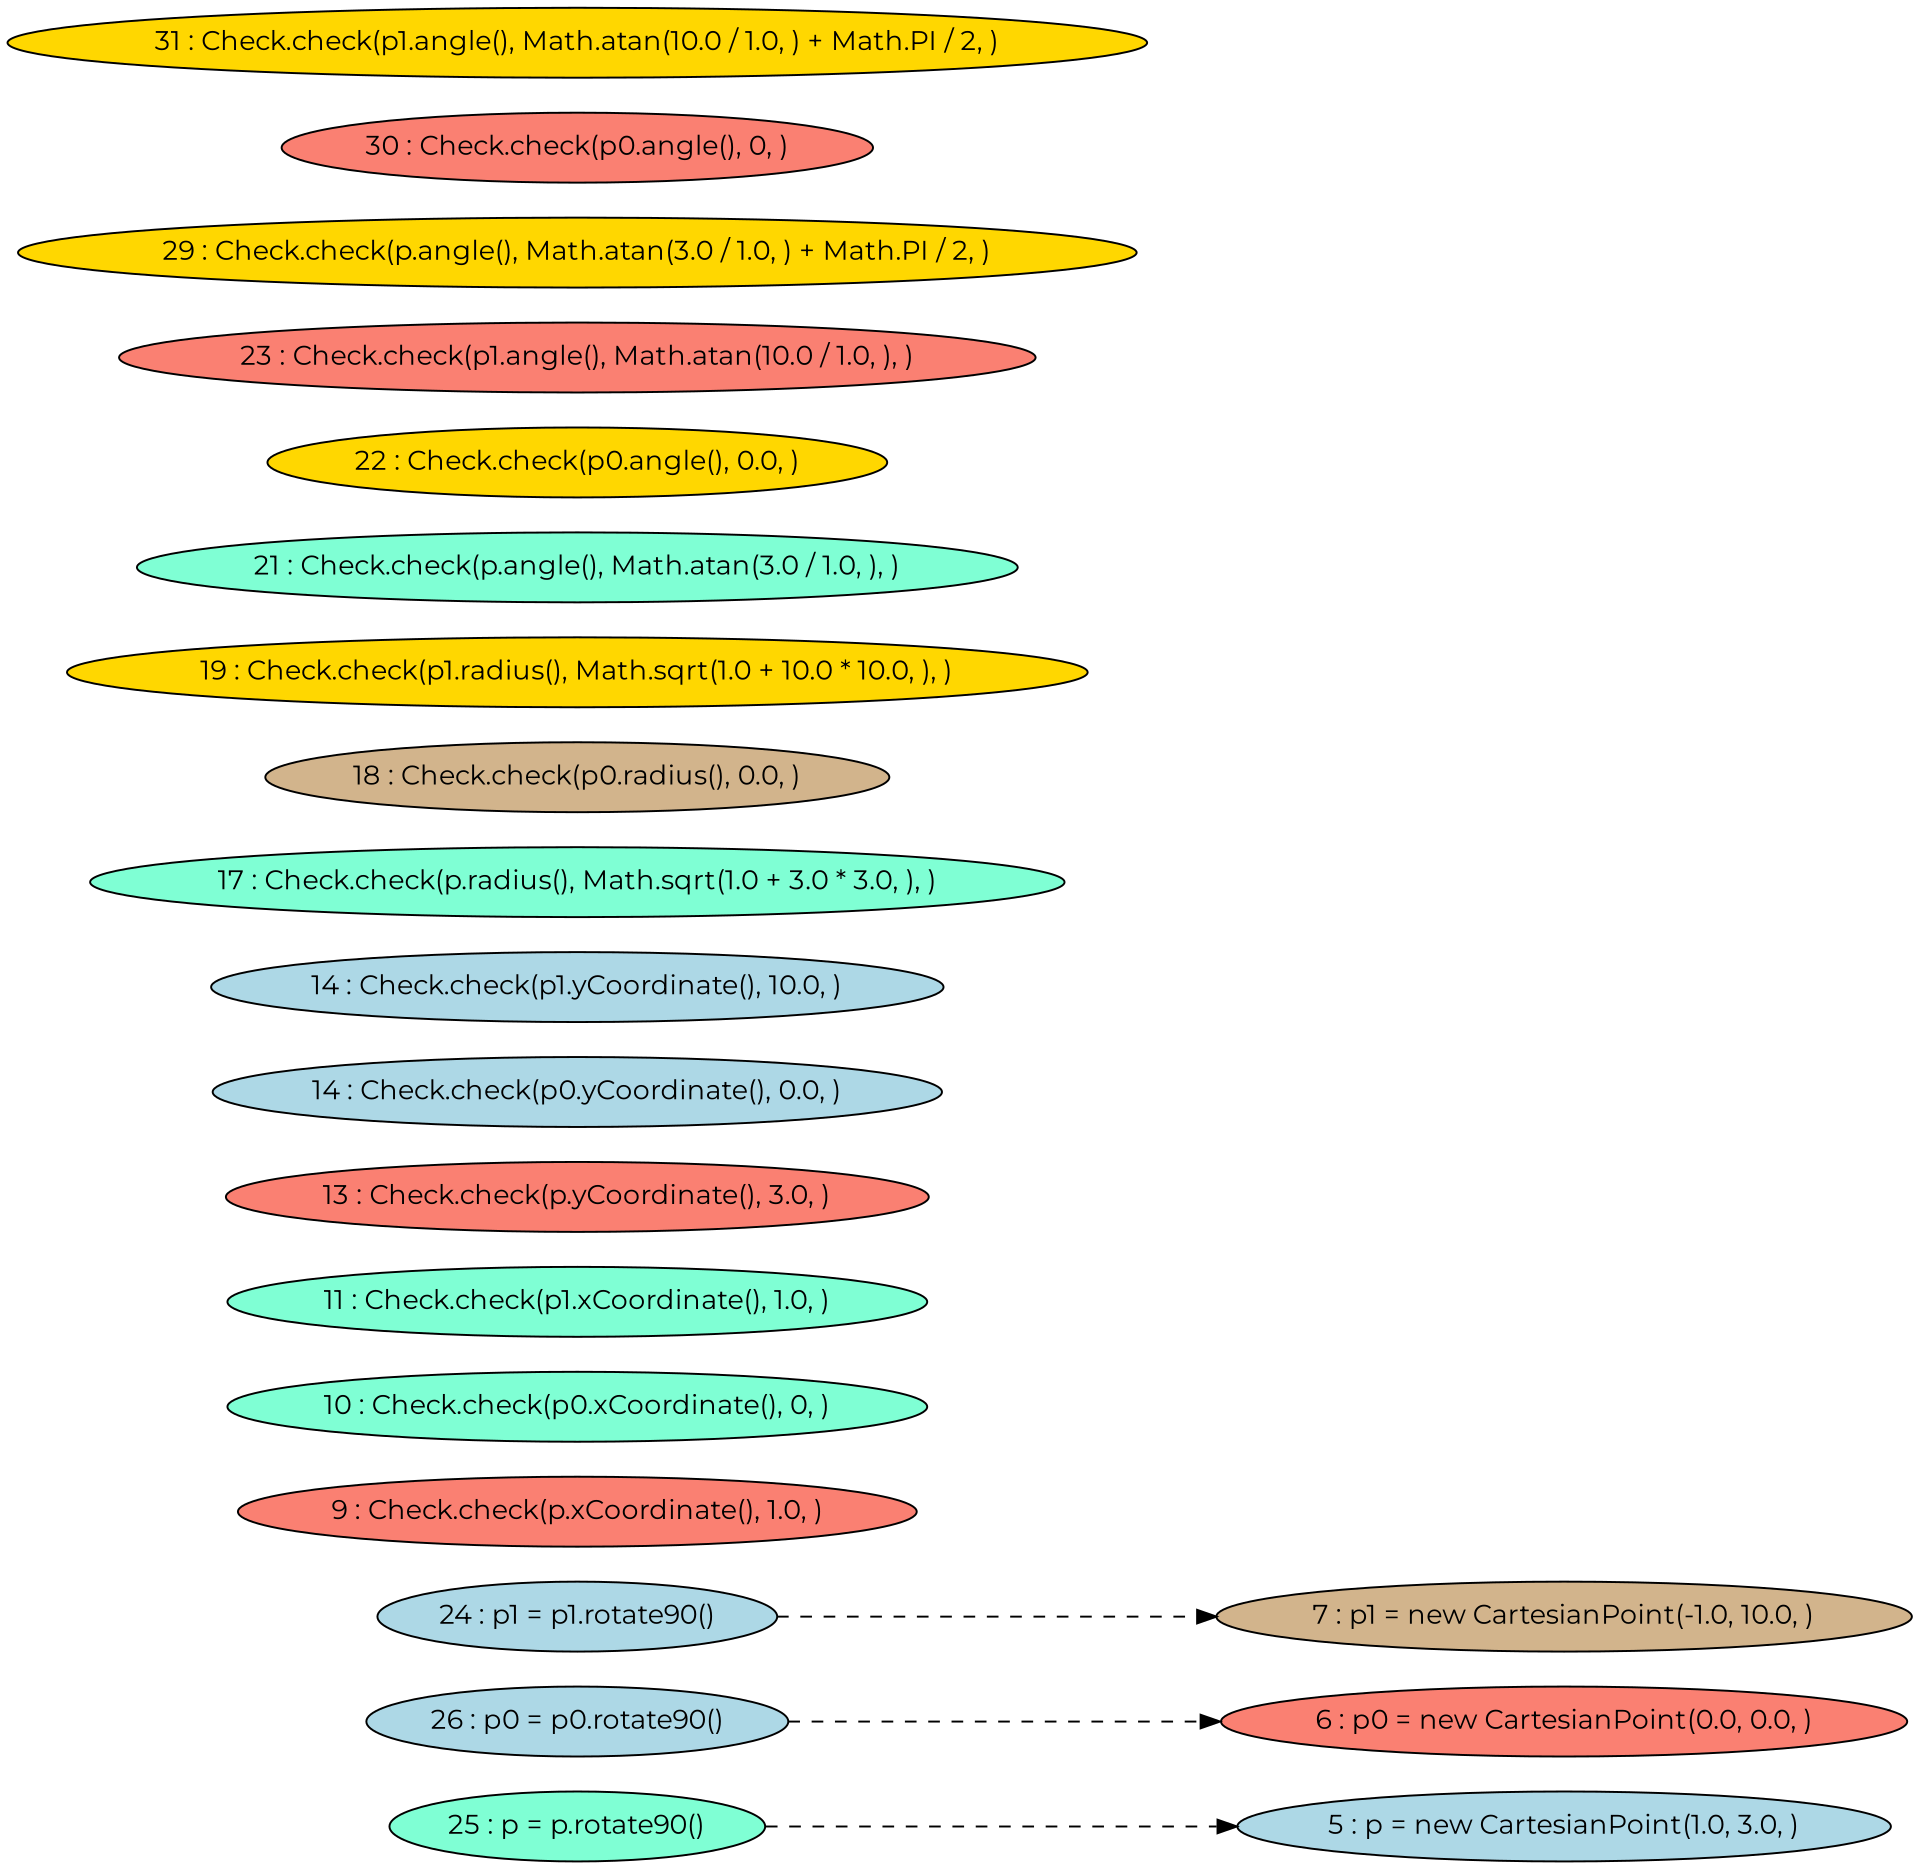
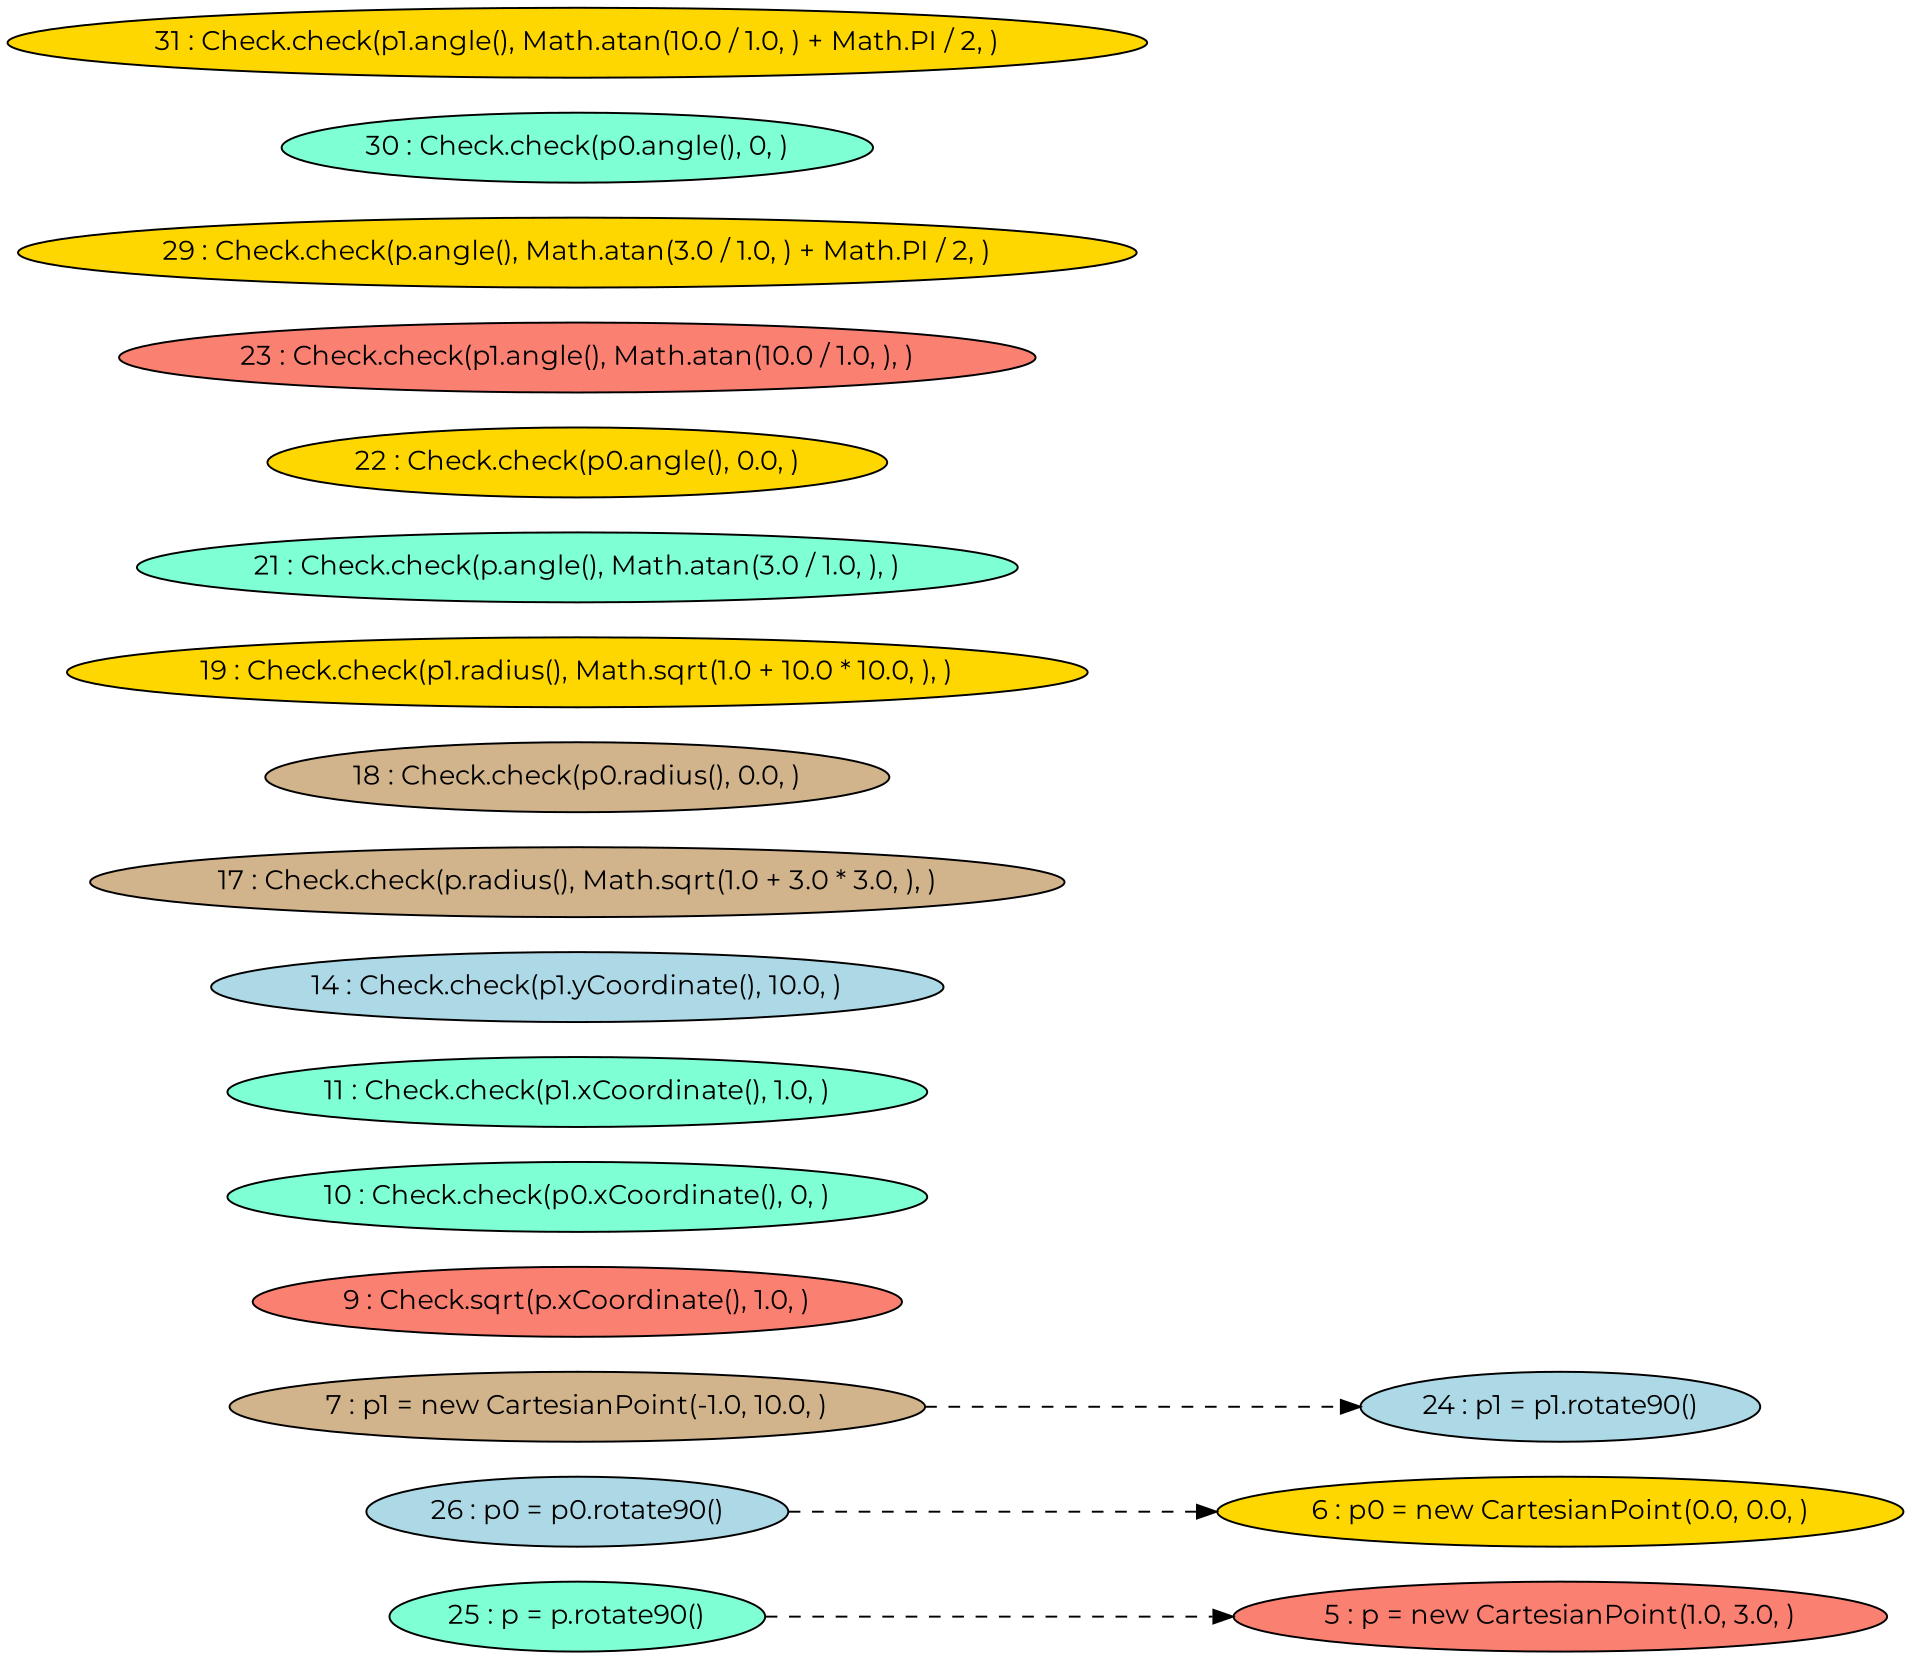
(577, 148) -> (577, 148)
(577, 882) -> (577, 882)
(577, 1092) -> none
(577, 1197) -> none
(577, 1512) -> (577, 1302)
(987, 1617) -> (1133, 1407)
(1564, 1722) -> (1560, 1512)
(1564, 1826) -> (1560, 1617)
